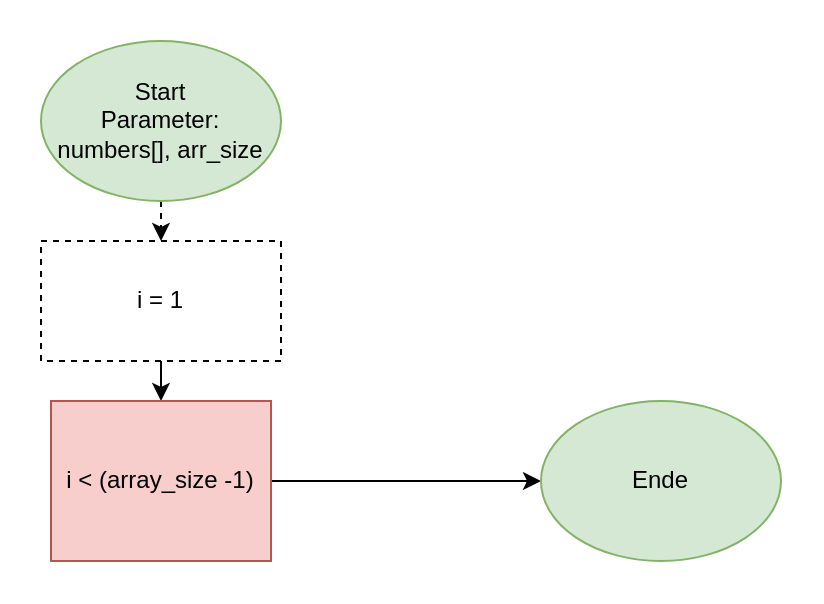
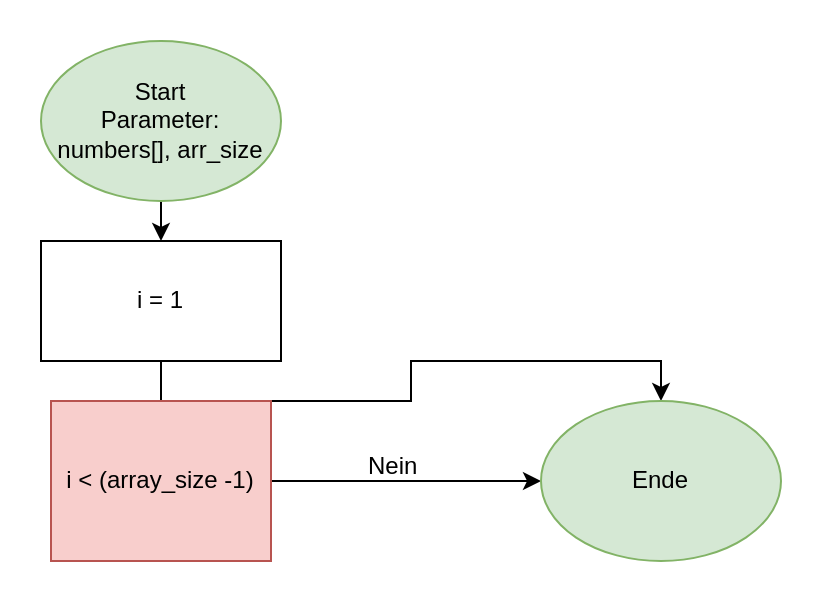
(161, 214) -> (161, 214)
(161, 301) -> (161, 301)
(161, 386) -> (459, 361)
none -> (405, 467)
